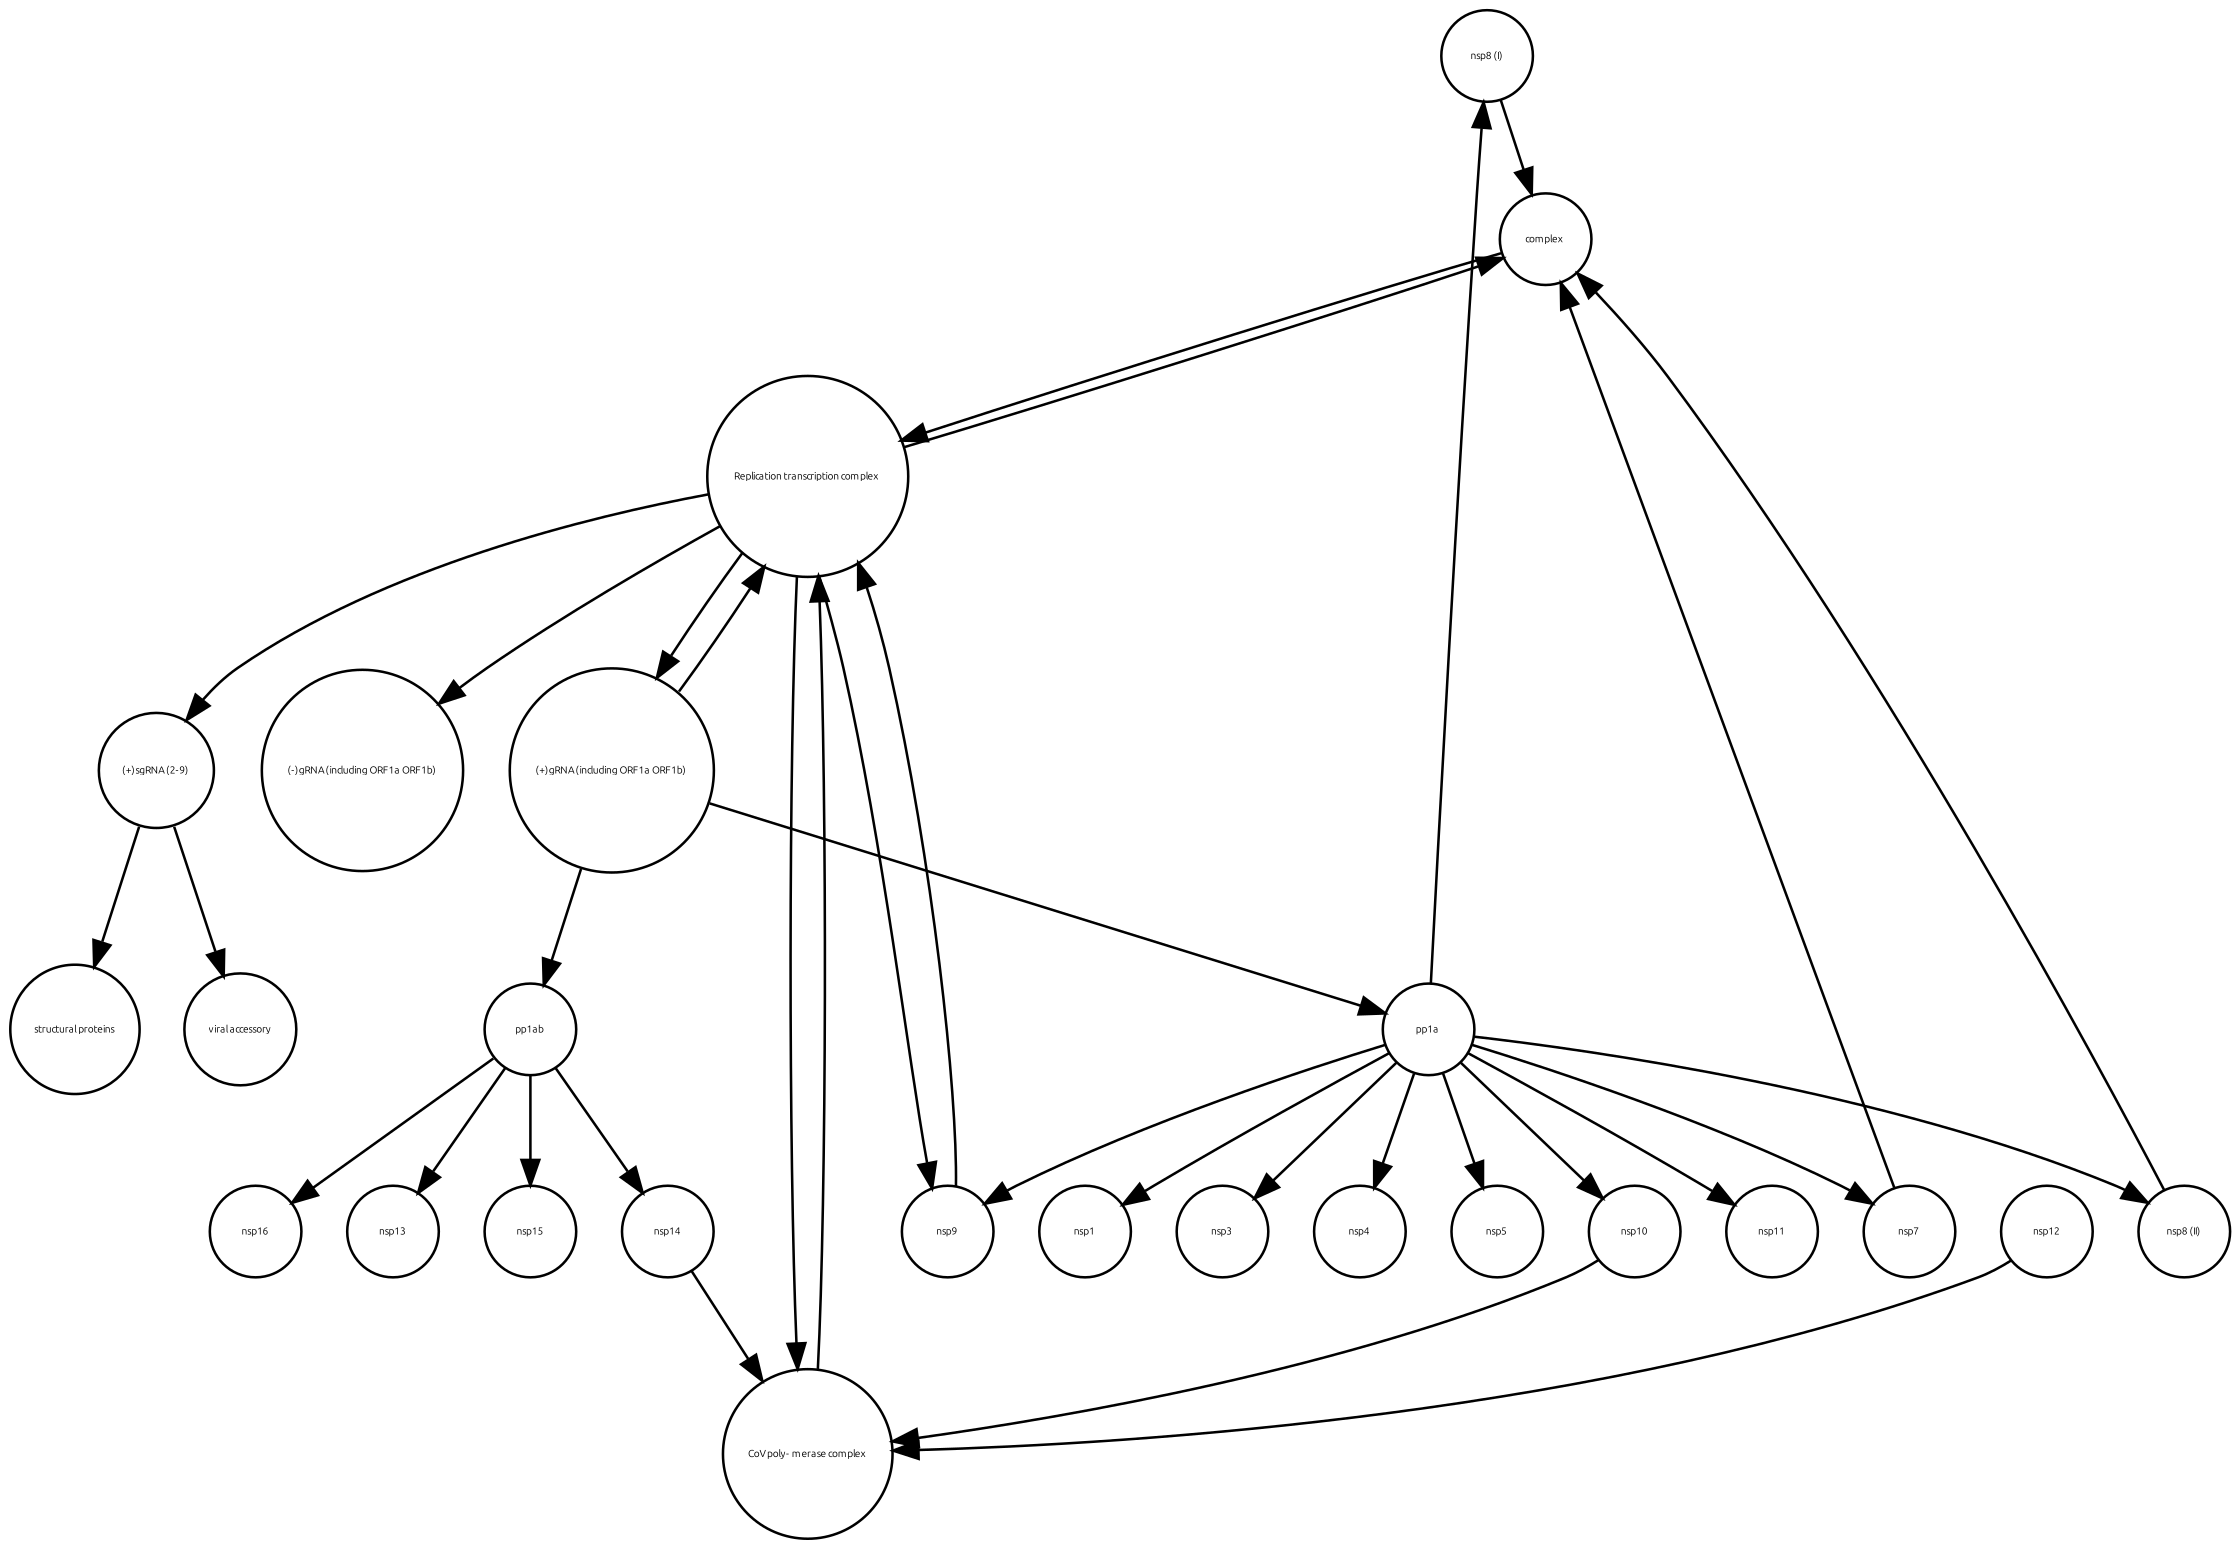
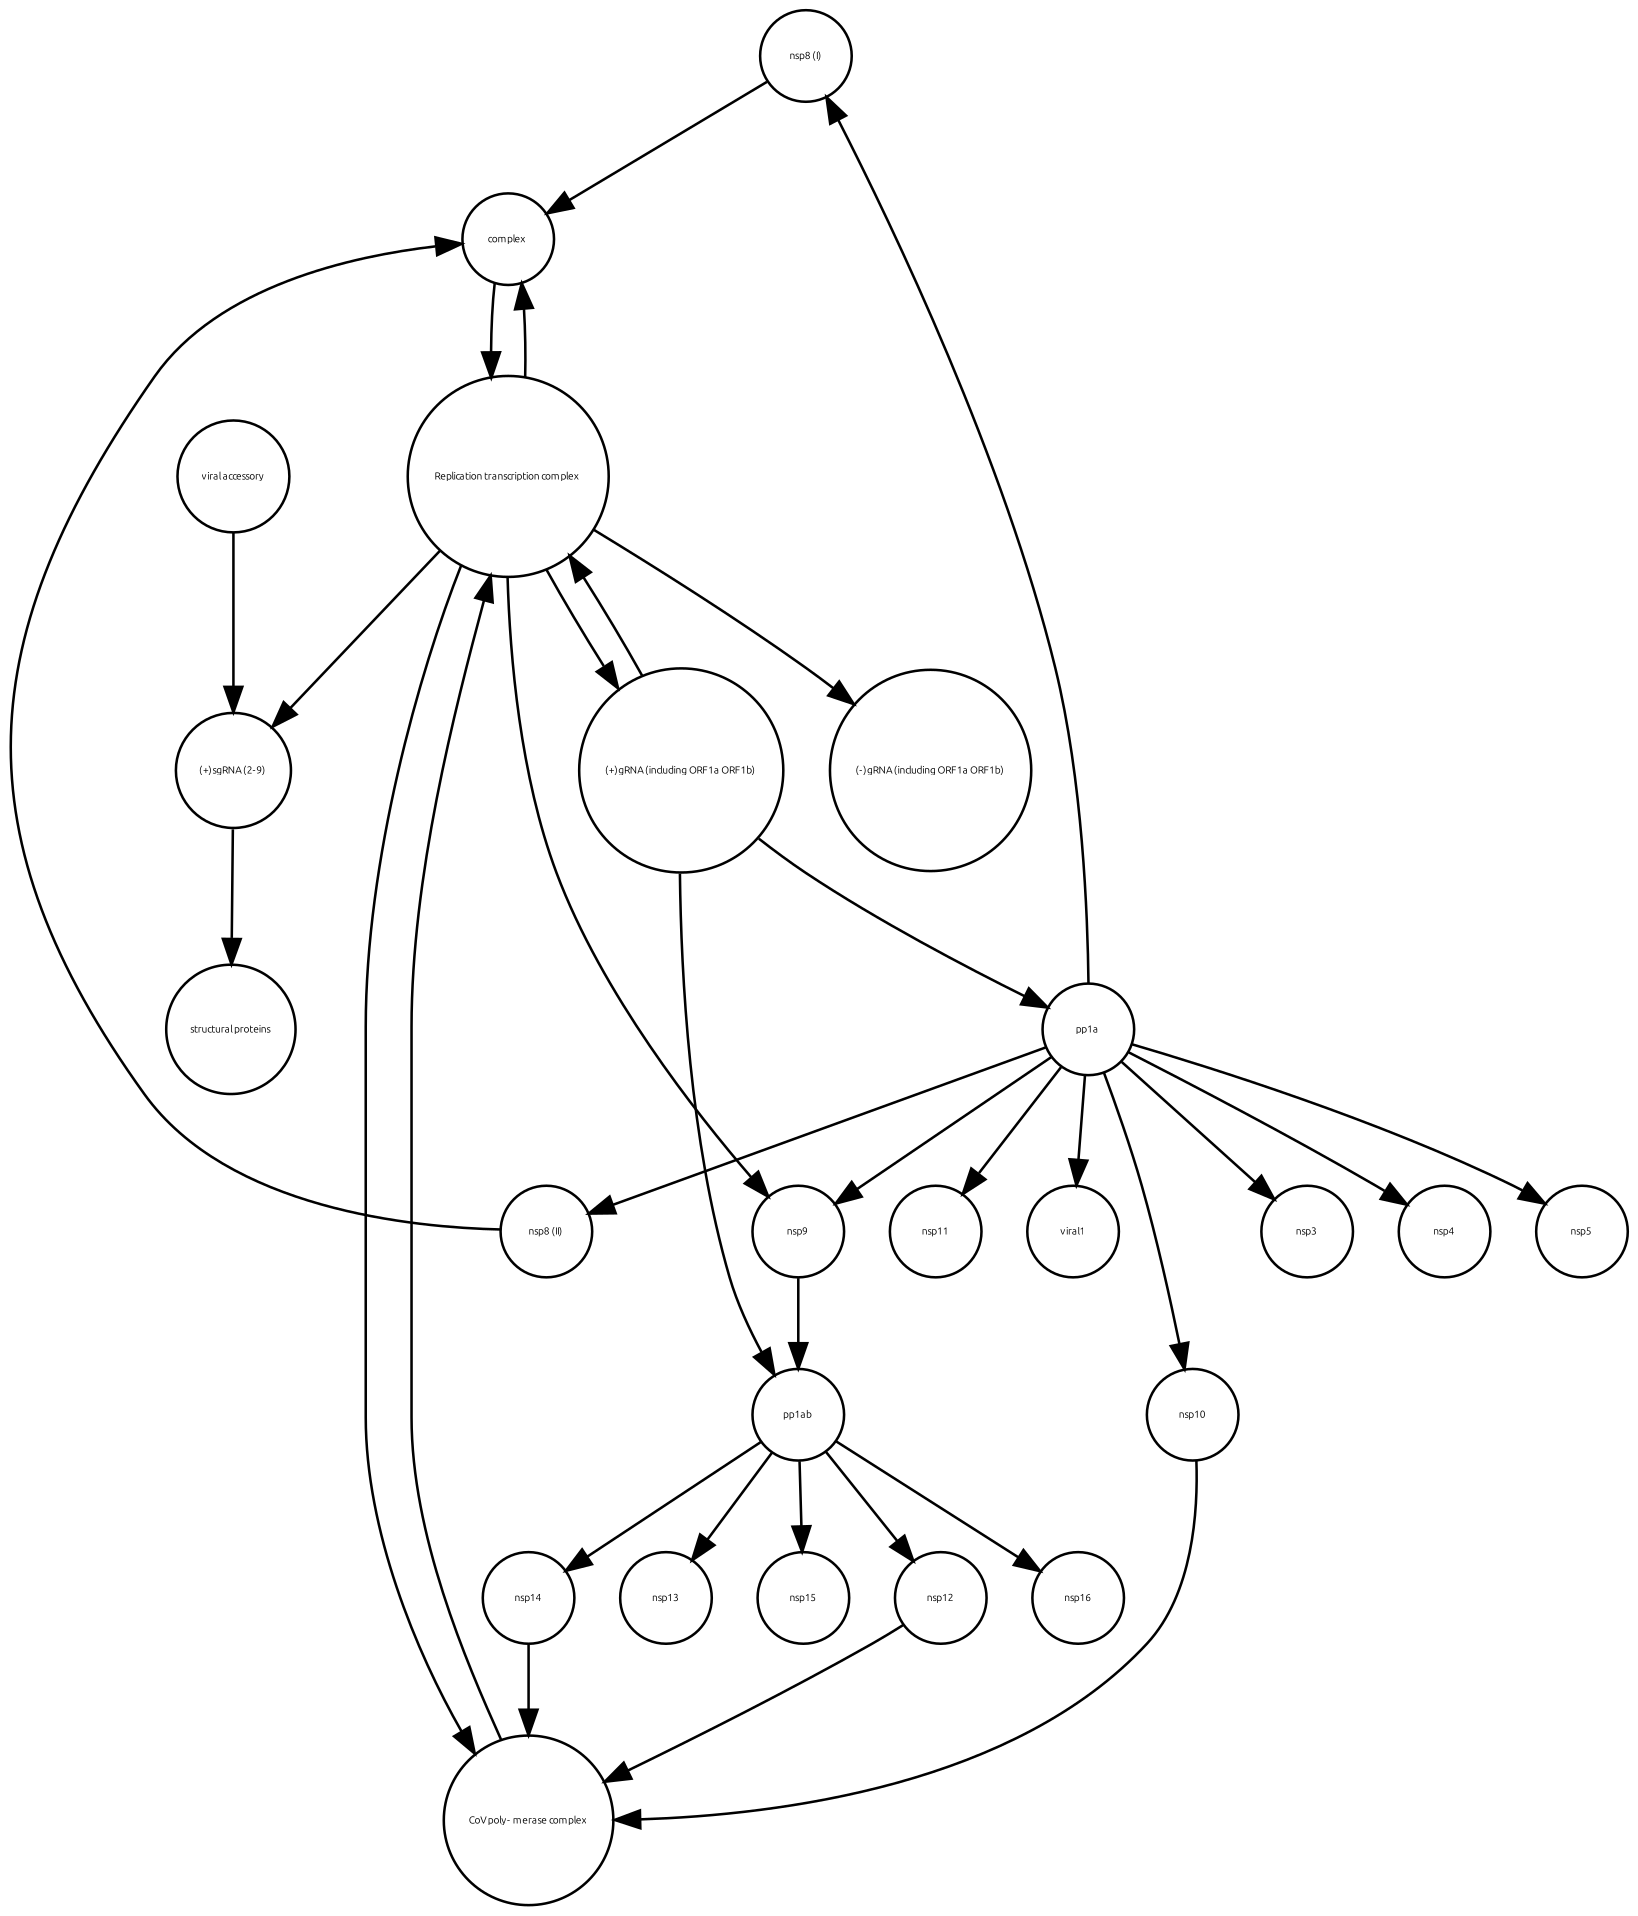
(195, 889) -> (233, 609)
(931, 899) -> (798, 1311)
(1085, 1232) -> (1073, 1232)
(1910, 1232) -> none
none -> (862, 1496)
